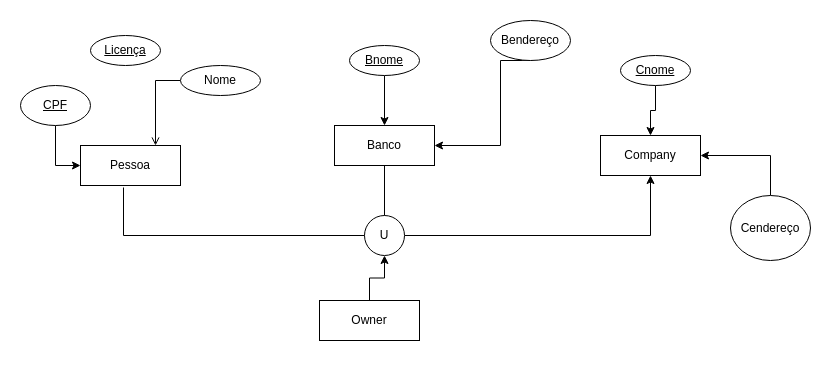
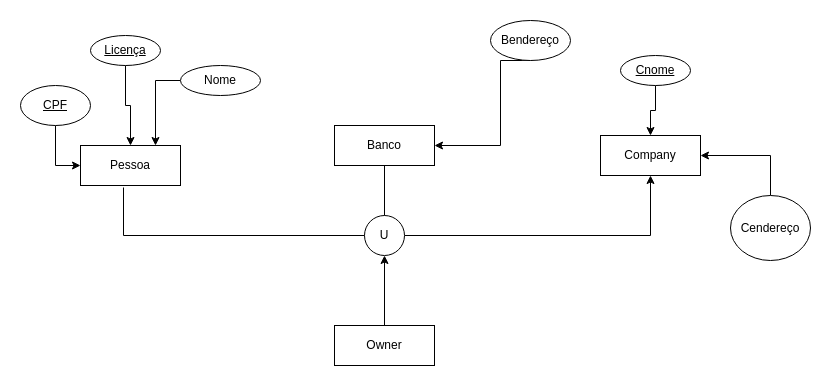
(385, 61) -> none
(385, 97) -> none
none -> (126, 105)
(156, 138) -> (156, 137)
(370, 321) -> (385, 346)
